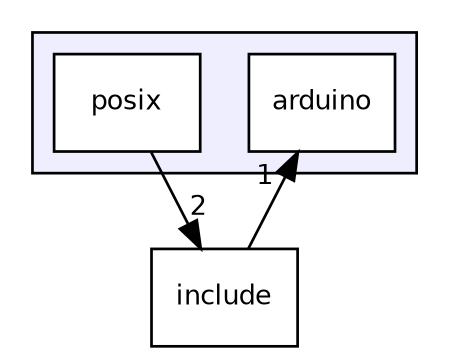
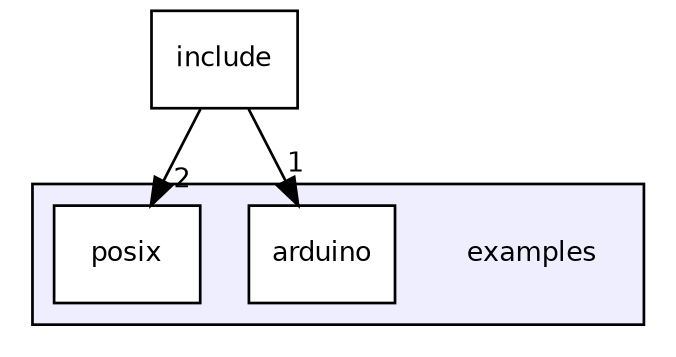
(171, 190) -> (182, 145)
none -> (533, 254)
